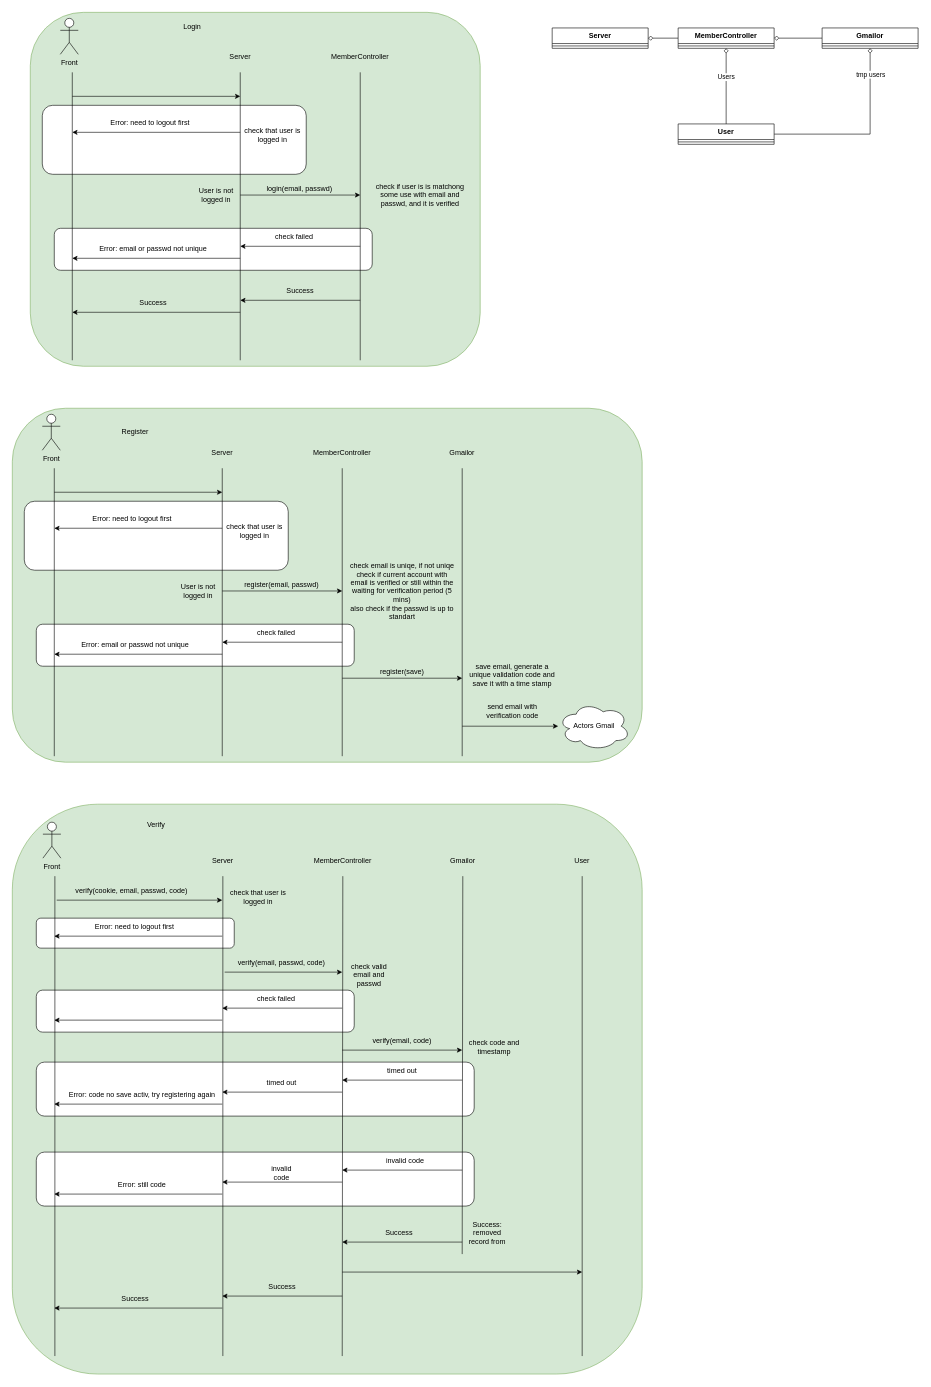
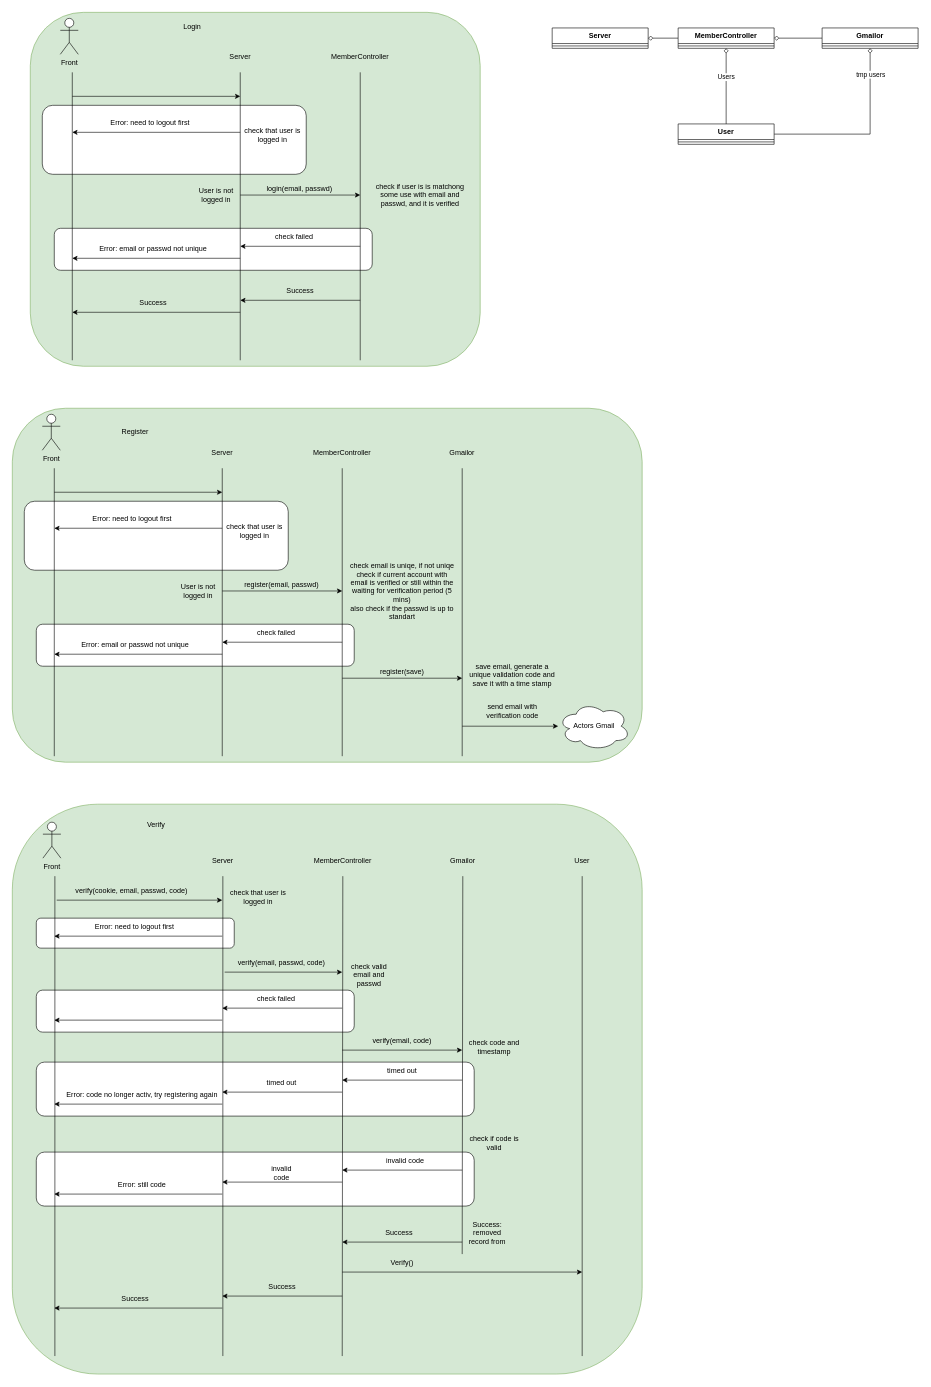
(142, 1095) -> (142, 1095)
none -> (494, 1143)
none -> (402, 1263)
